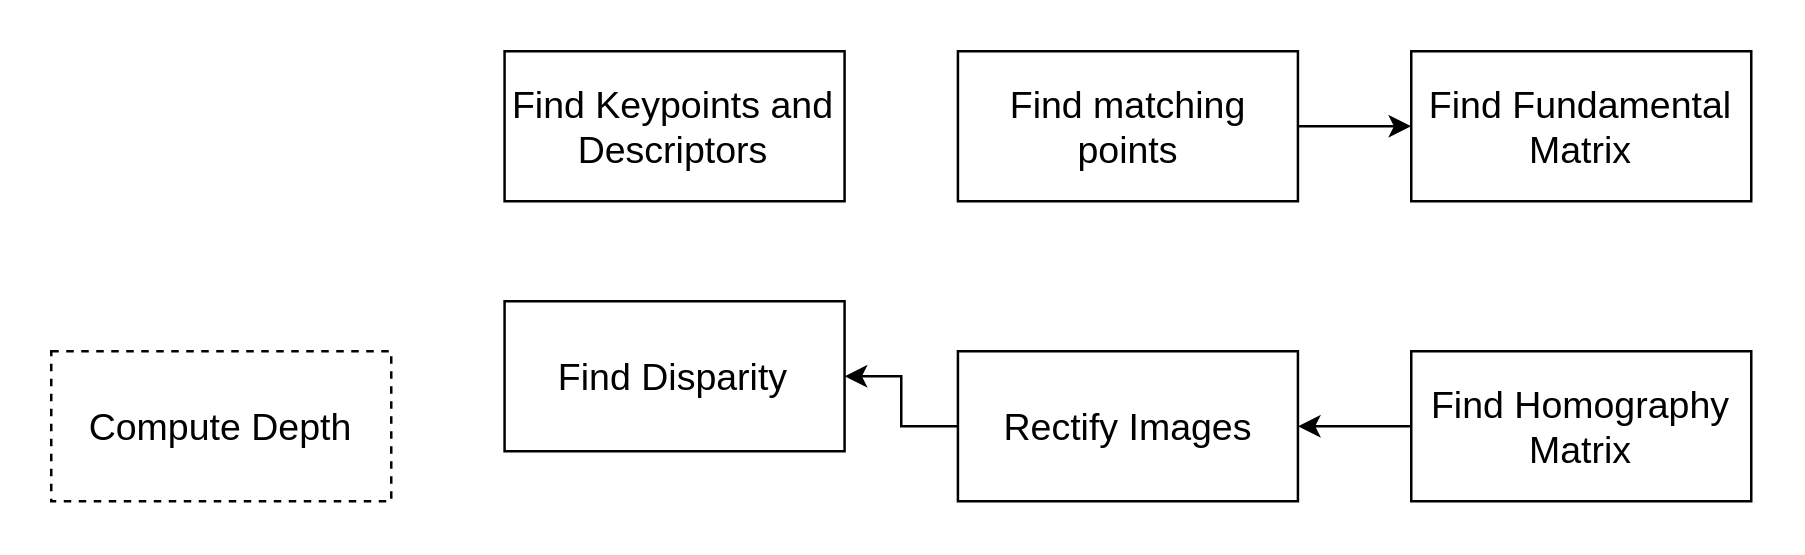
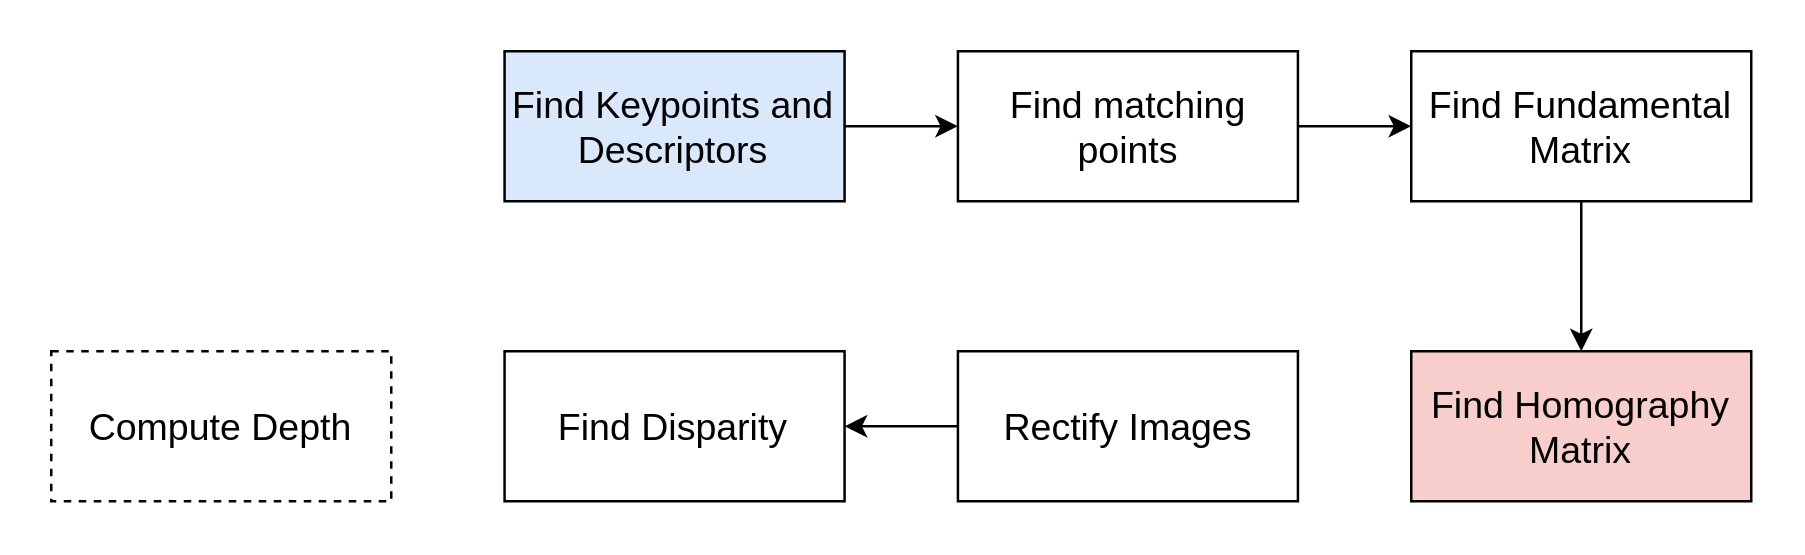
(675, 126) -> (675, 126)
none -> (893, 126)
none -> (1581, 268)
(675, 376) -> (675, 426)
(1363, 426) -> none
(1581, 426) -> (1581, 426)
